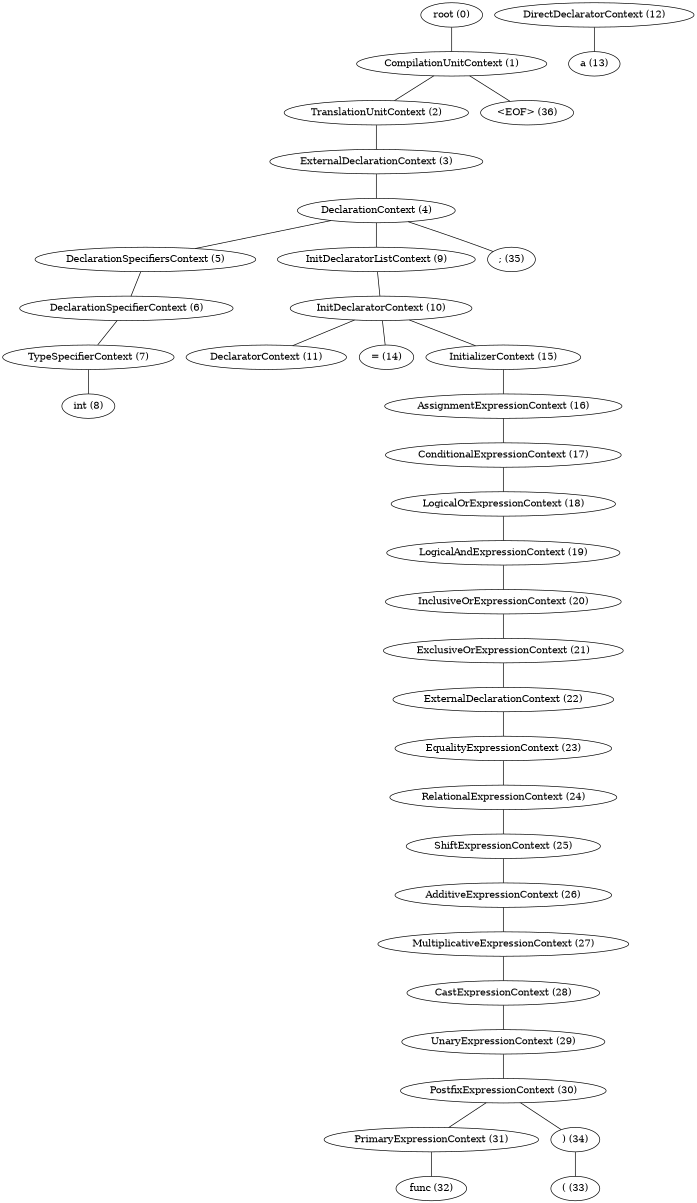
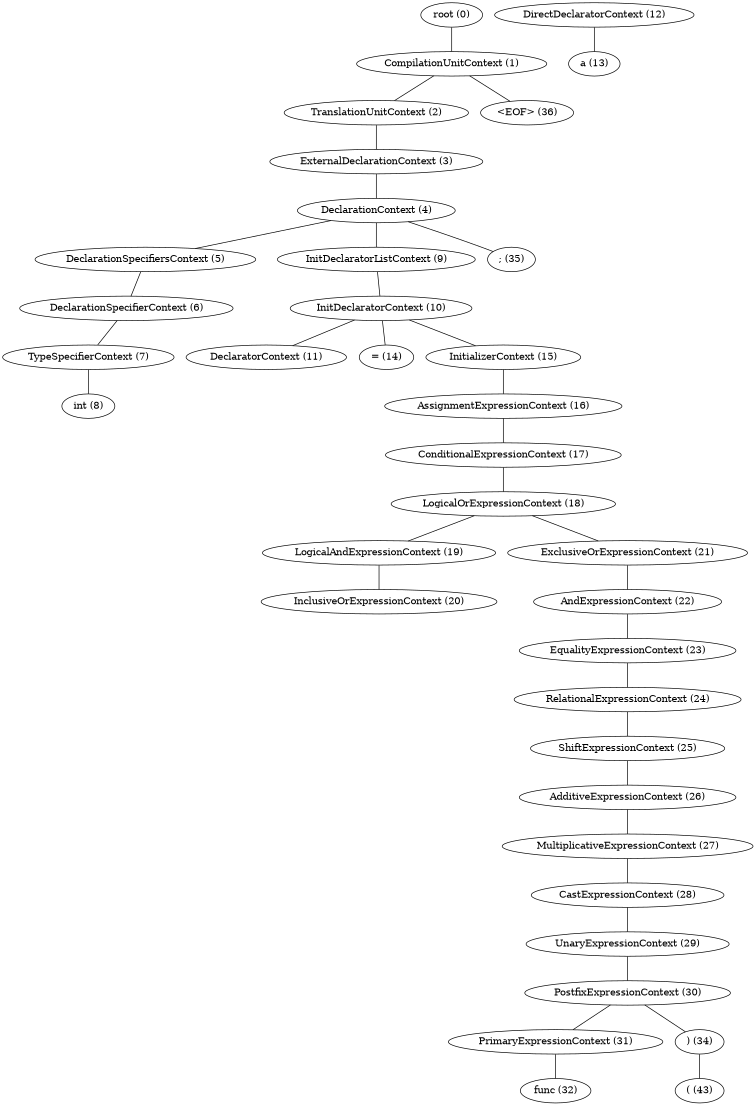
(503, 626) -> (565, 528)
(503, 700) -> (628, 602)
(575, 1189) -> (700, 1091)
